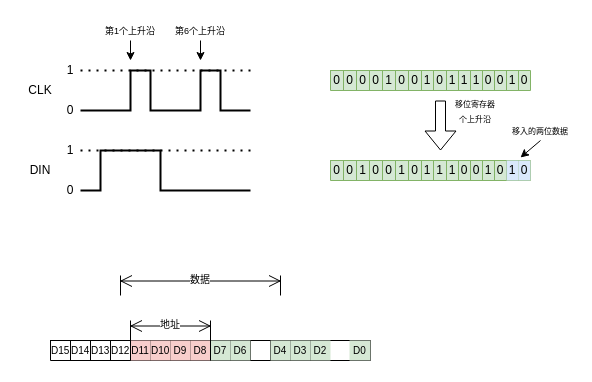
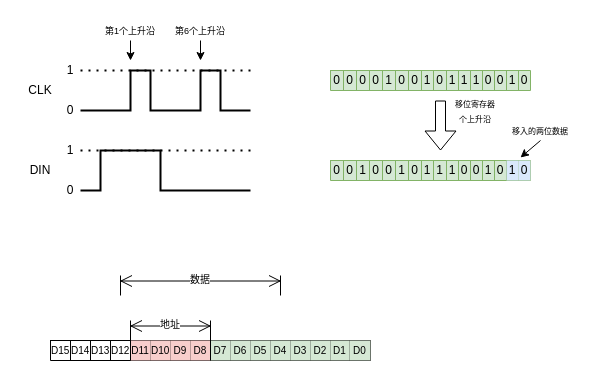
none -> (261, 351)
none -> (340, 351)
